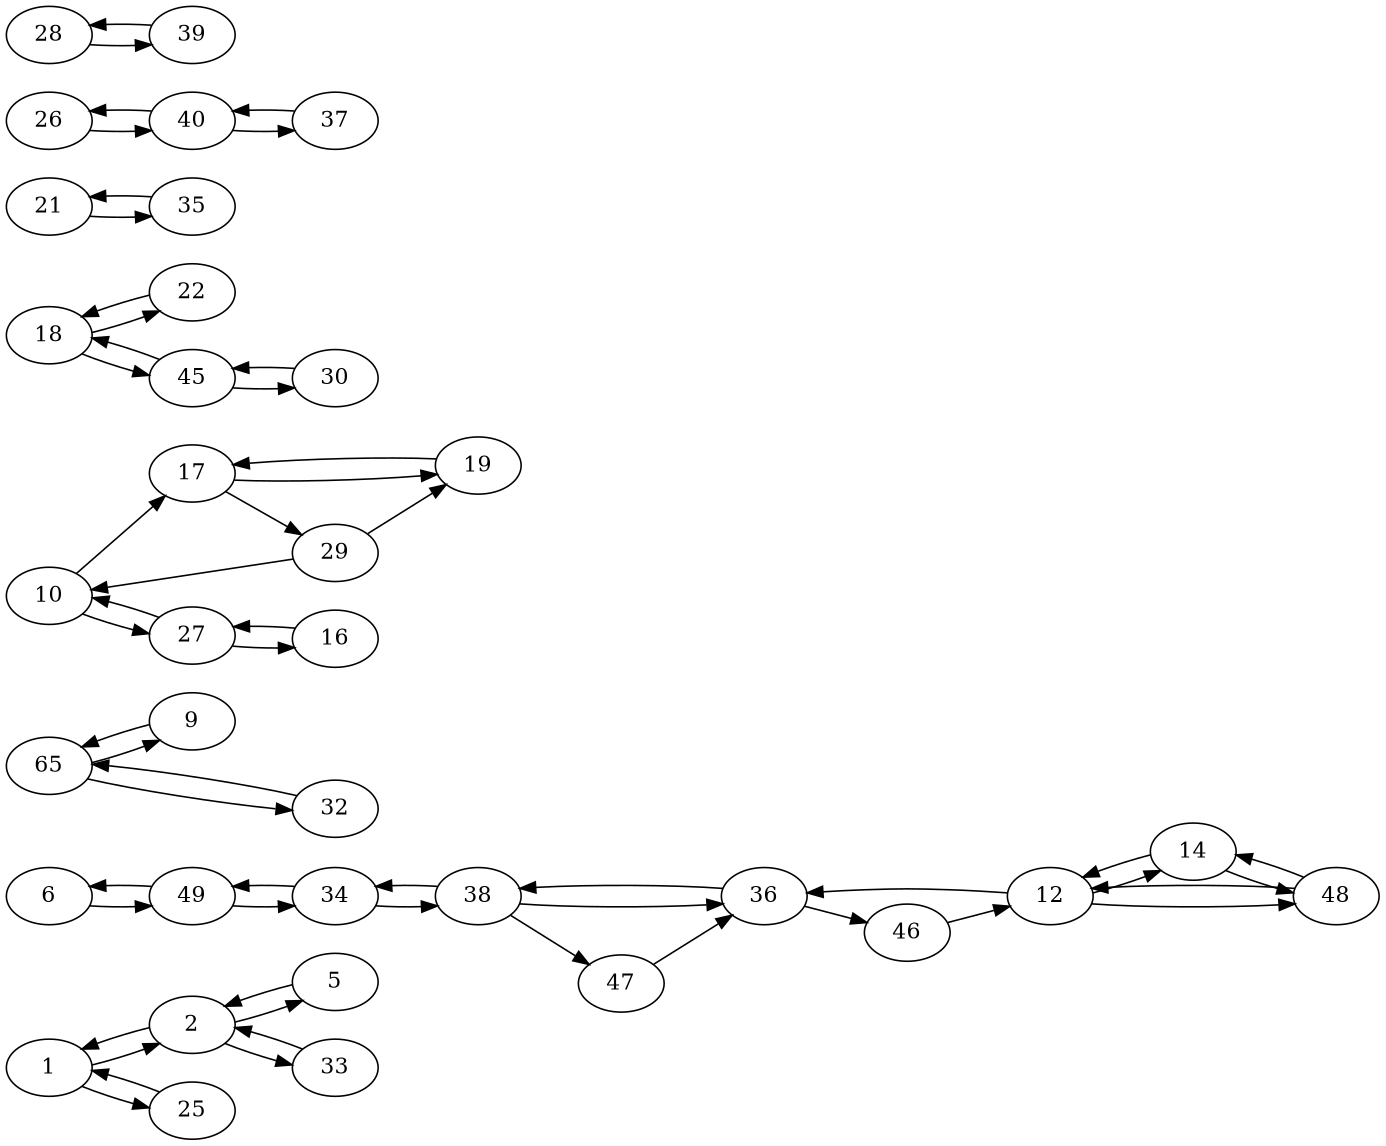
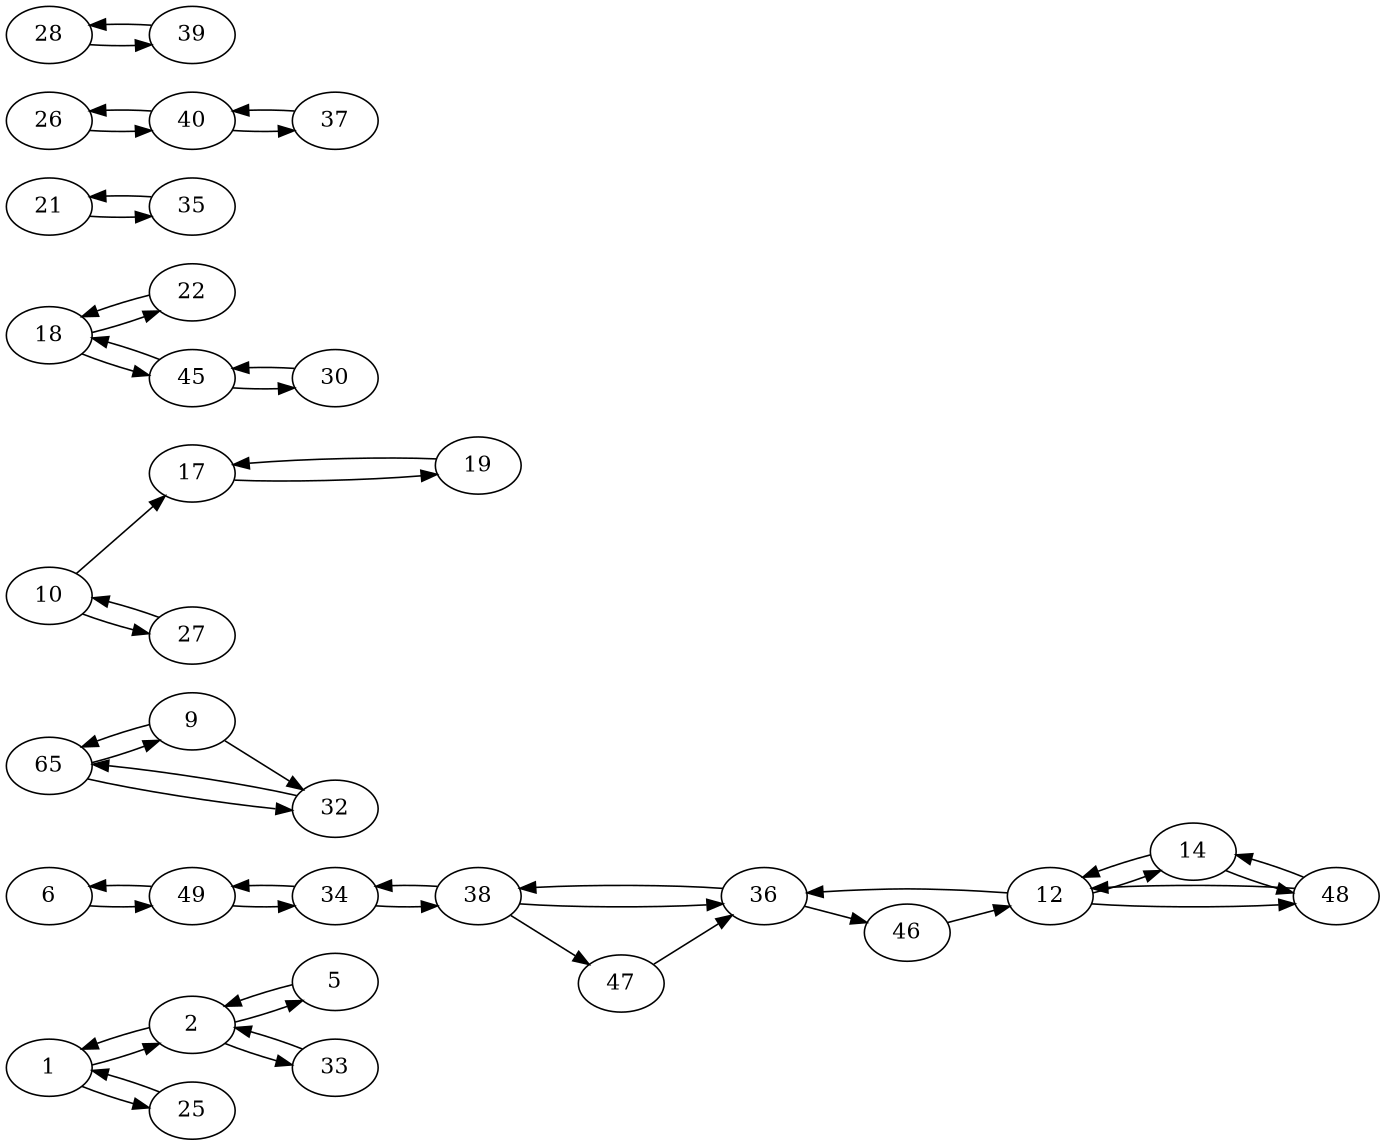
(335, 553) -> none
(335, 639) -> none
none -> (257, 761)
